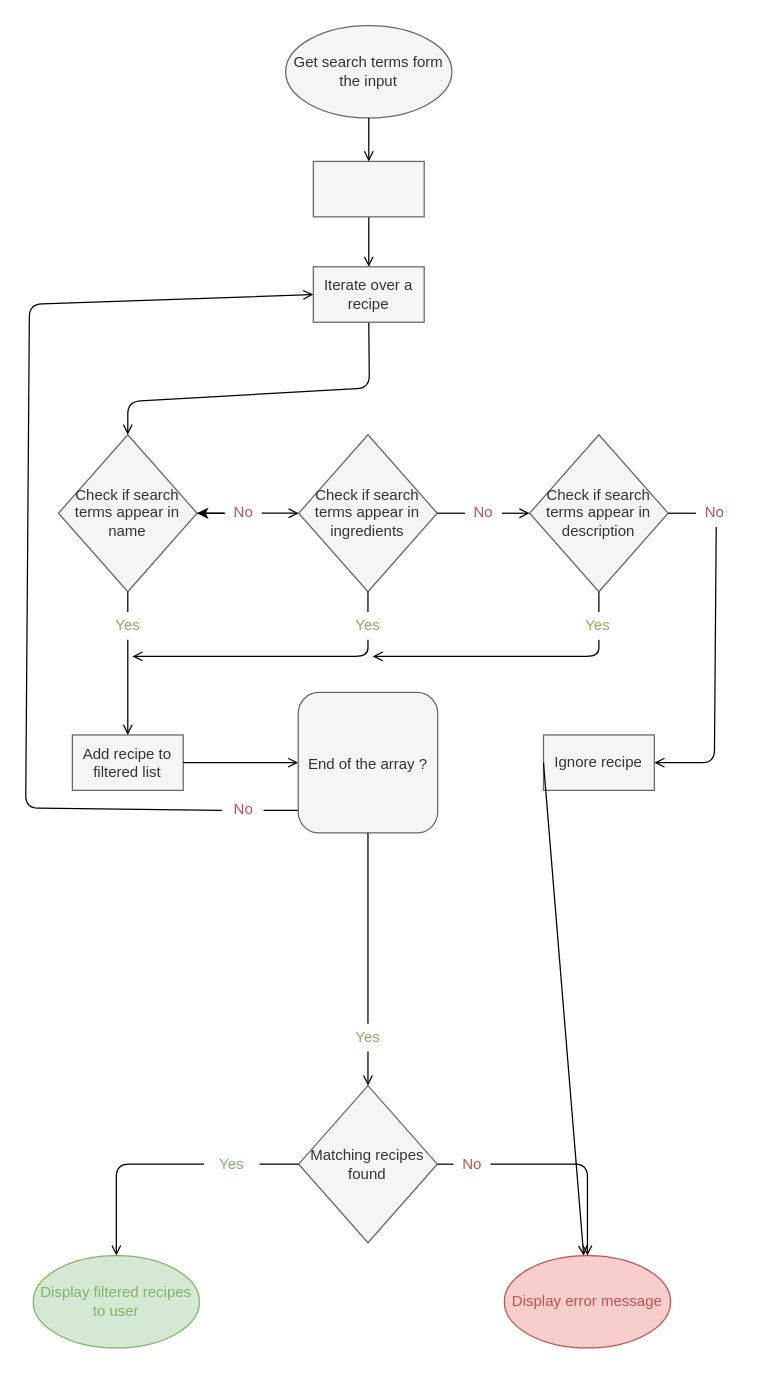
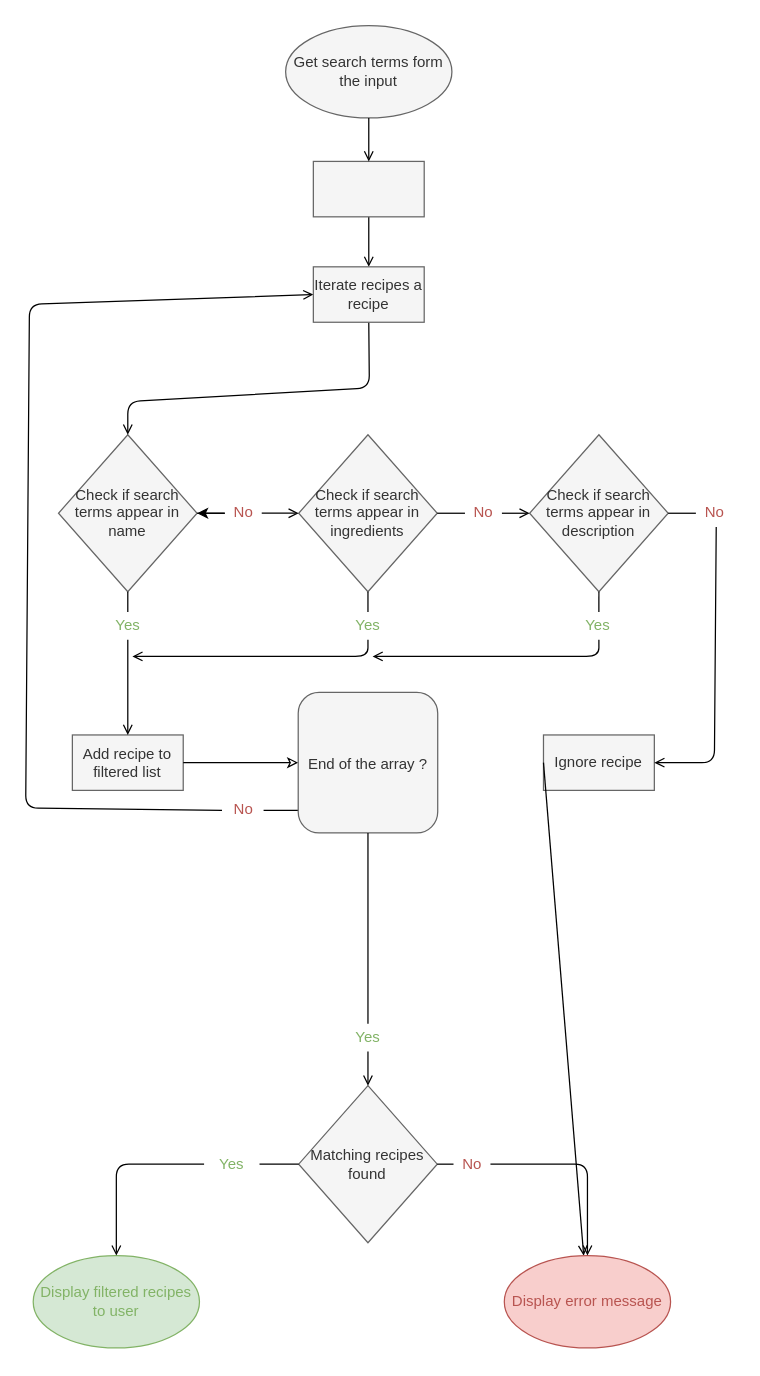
(369, 294) -> (369, 294)
(290, 763) -> (288, 763)
